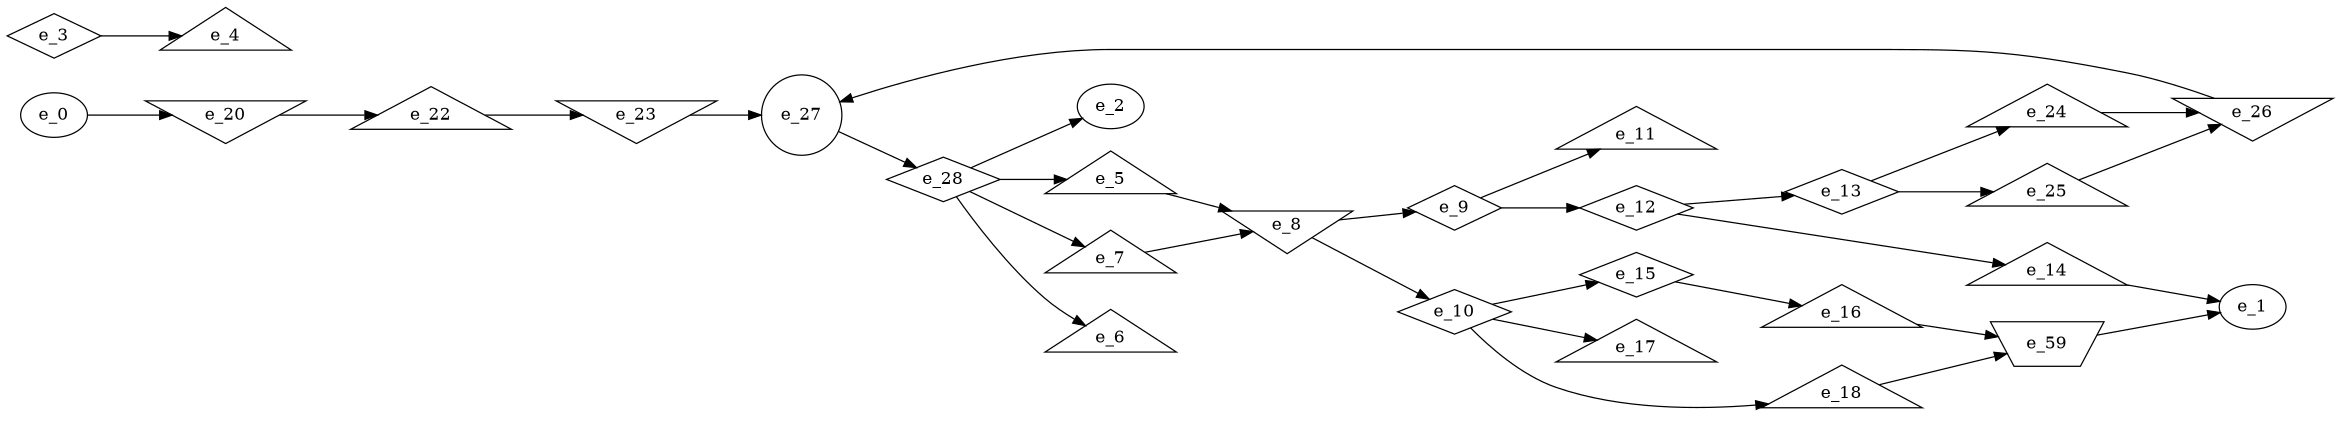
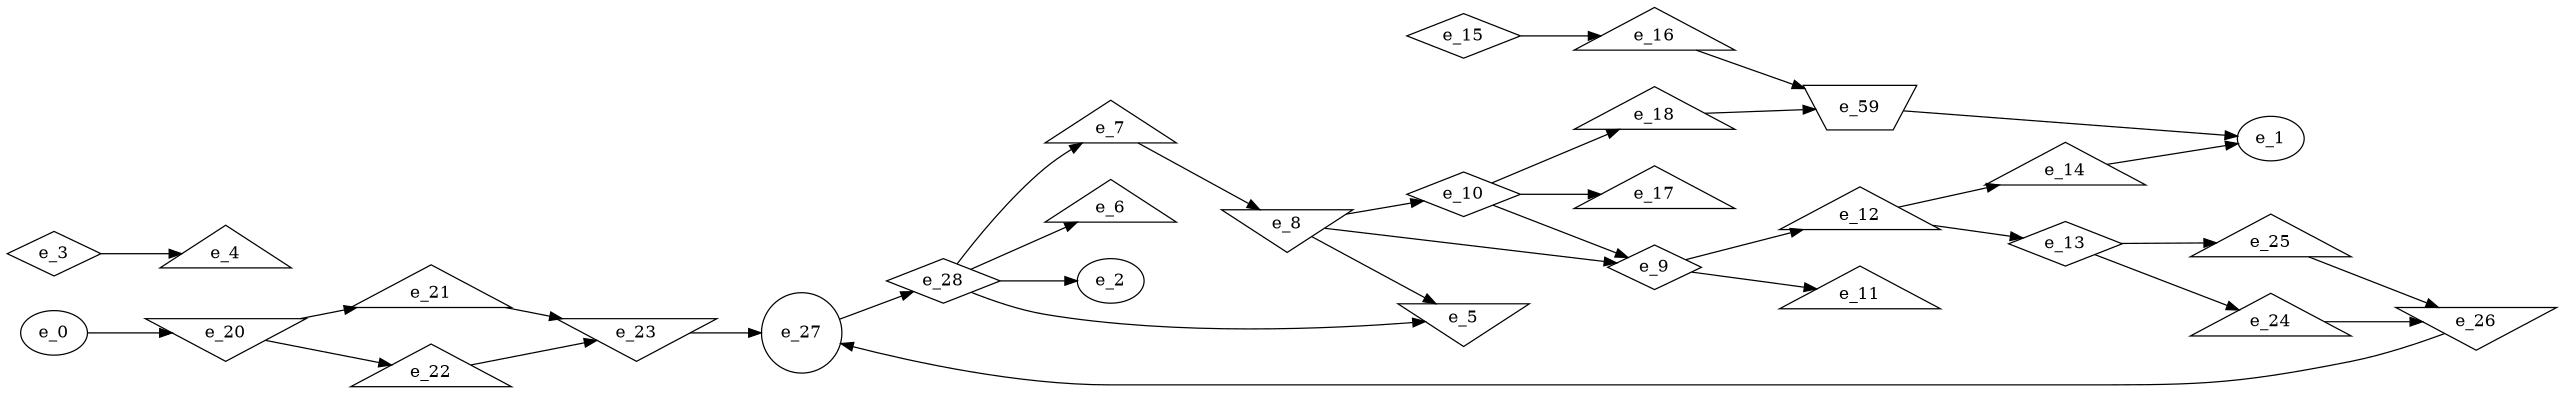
(1111, 179) -> (1464, 318)
(1192, 201) -> (1368, 267)
(1636, 208) -> (1860, 215)
none -> (431, 293)
(1539, 295) -> (1554, 229)
